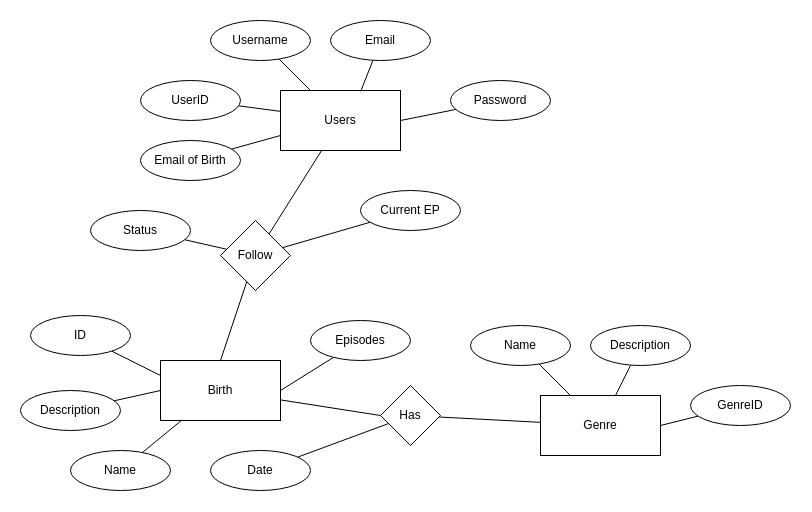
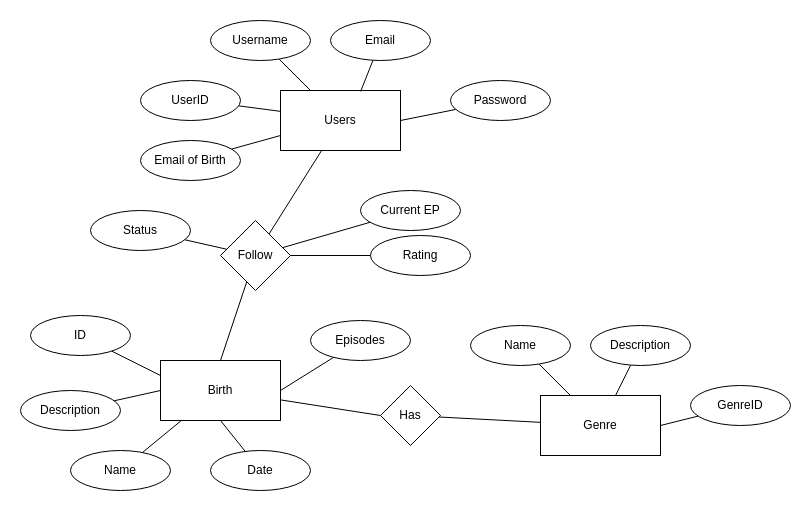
none -> (331, 256)
none -> (421, 256)
(343, 440) -> (233, 436)
